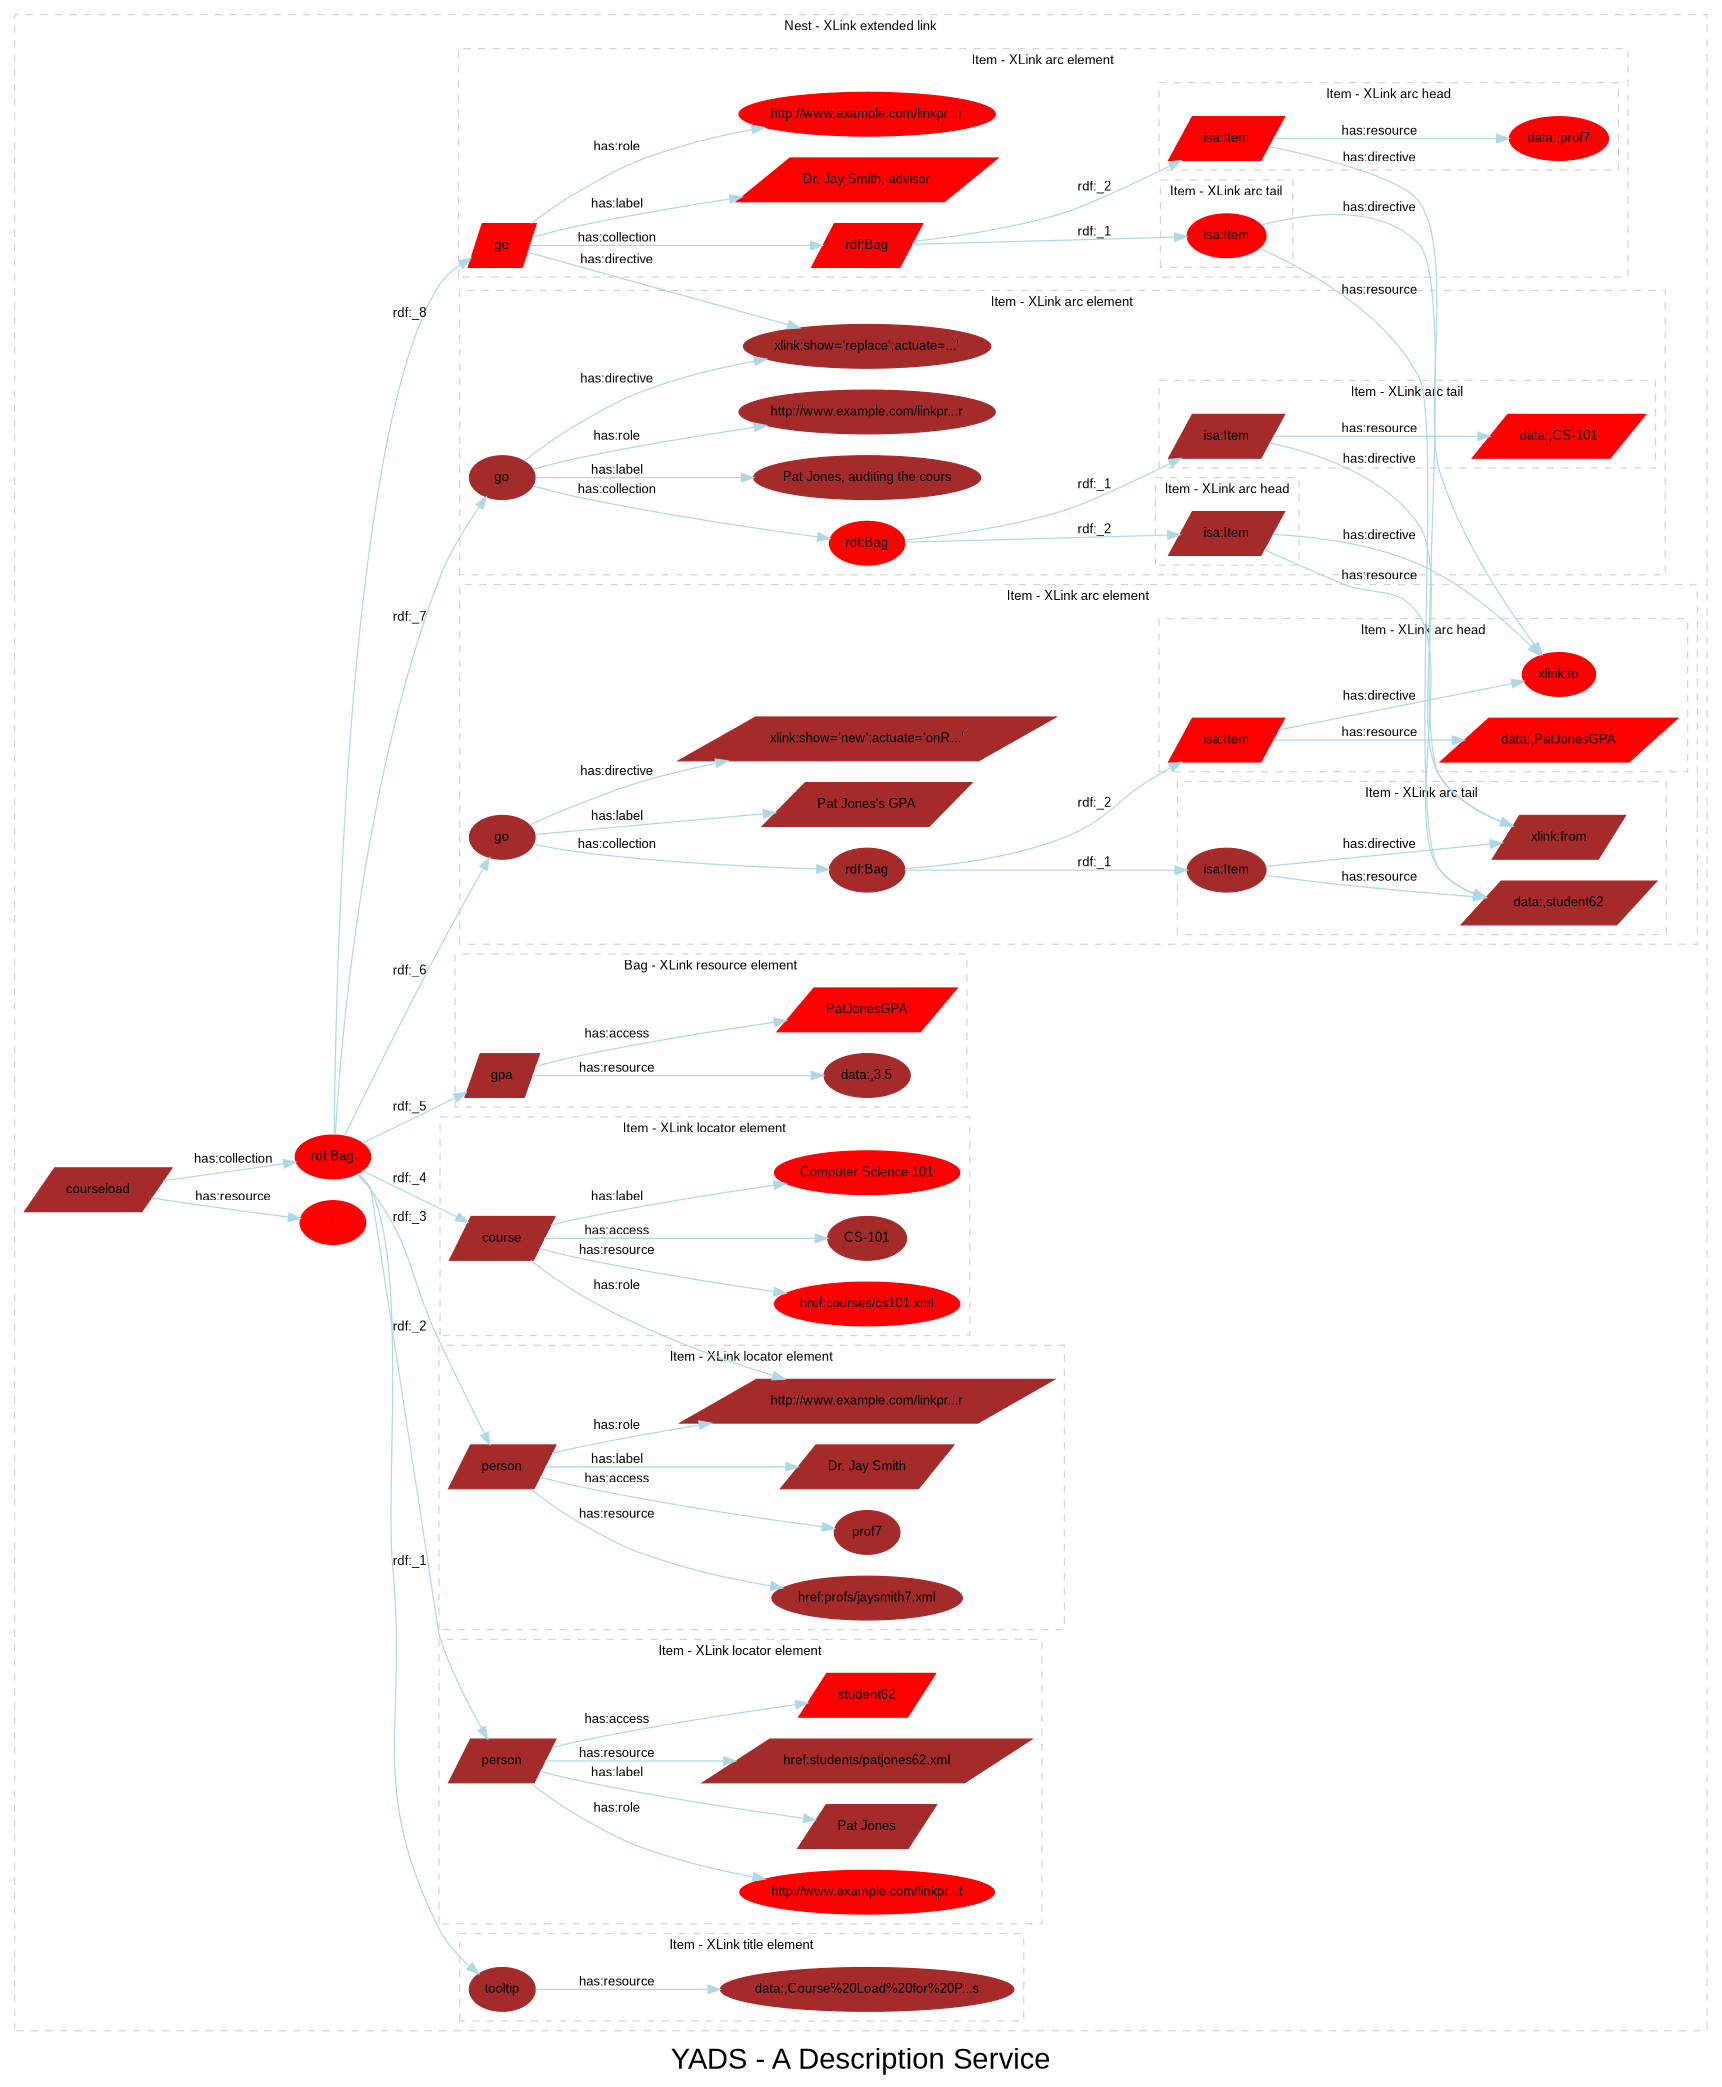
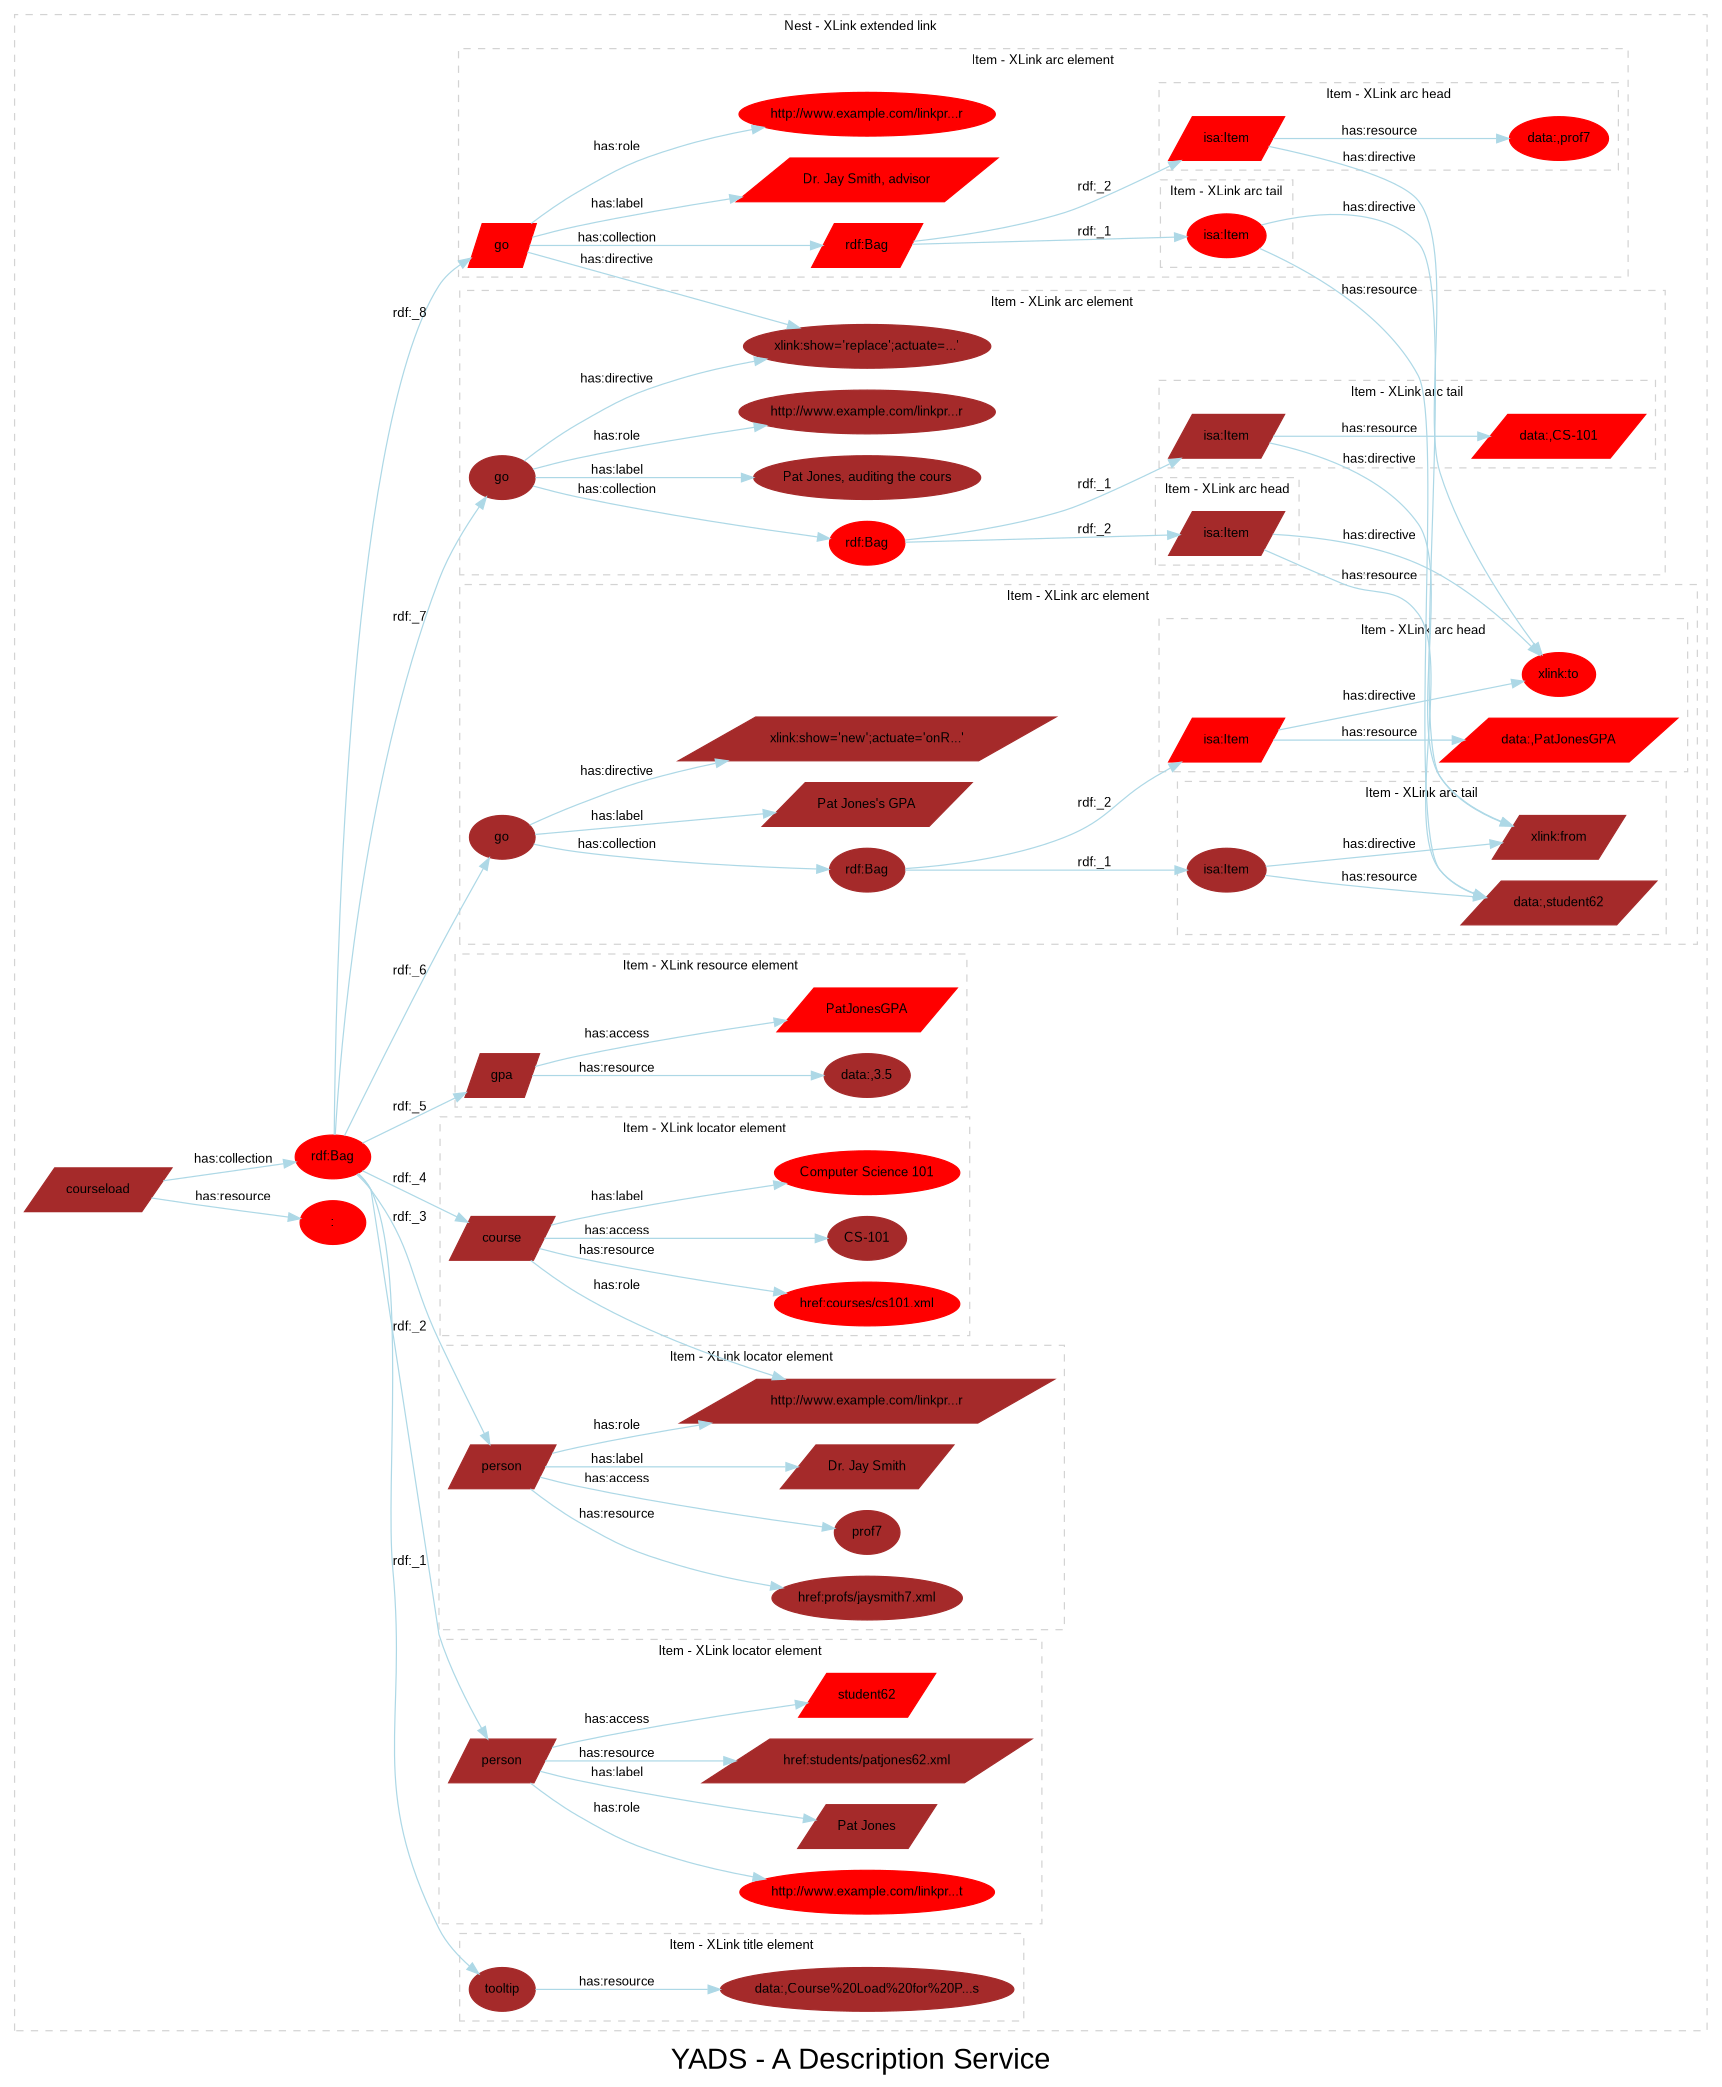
(711, 966) -> (711, 966)
